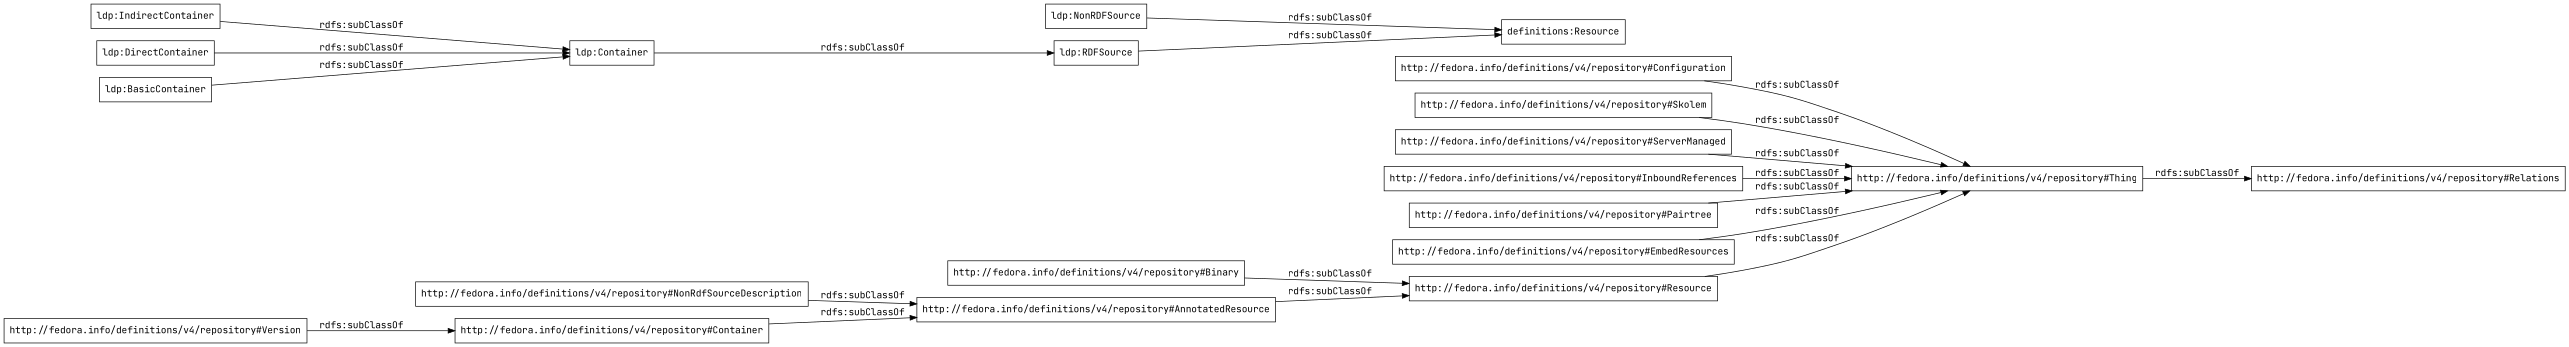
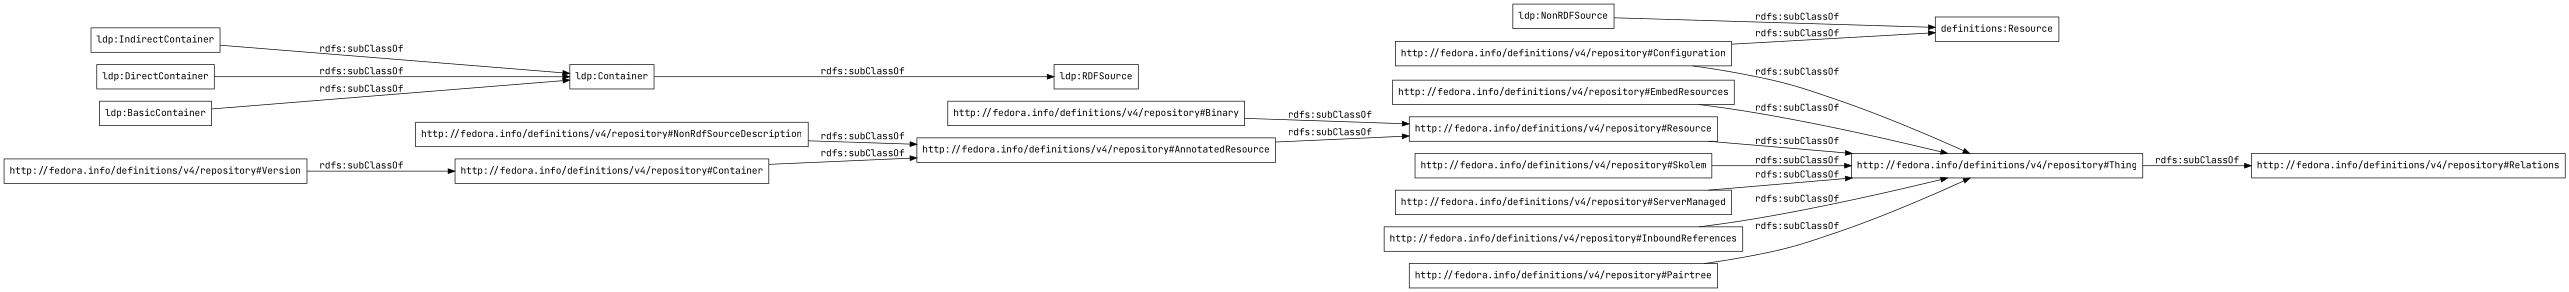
(1317, 43) -> (1830, 39)
